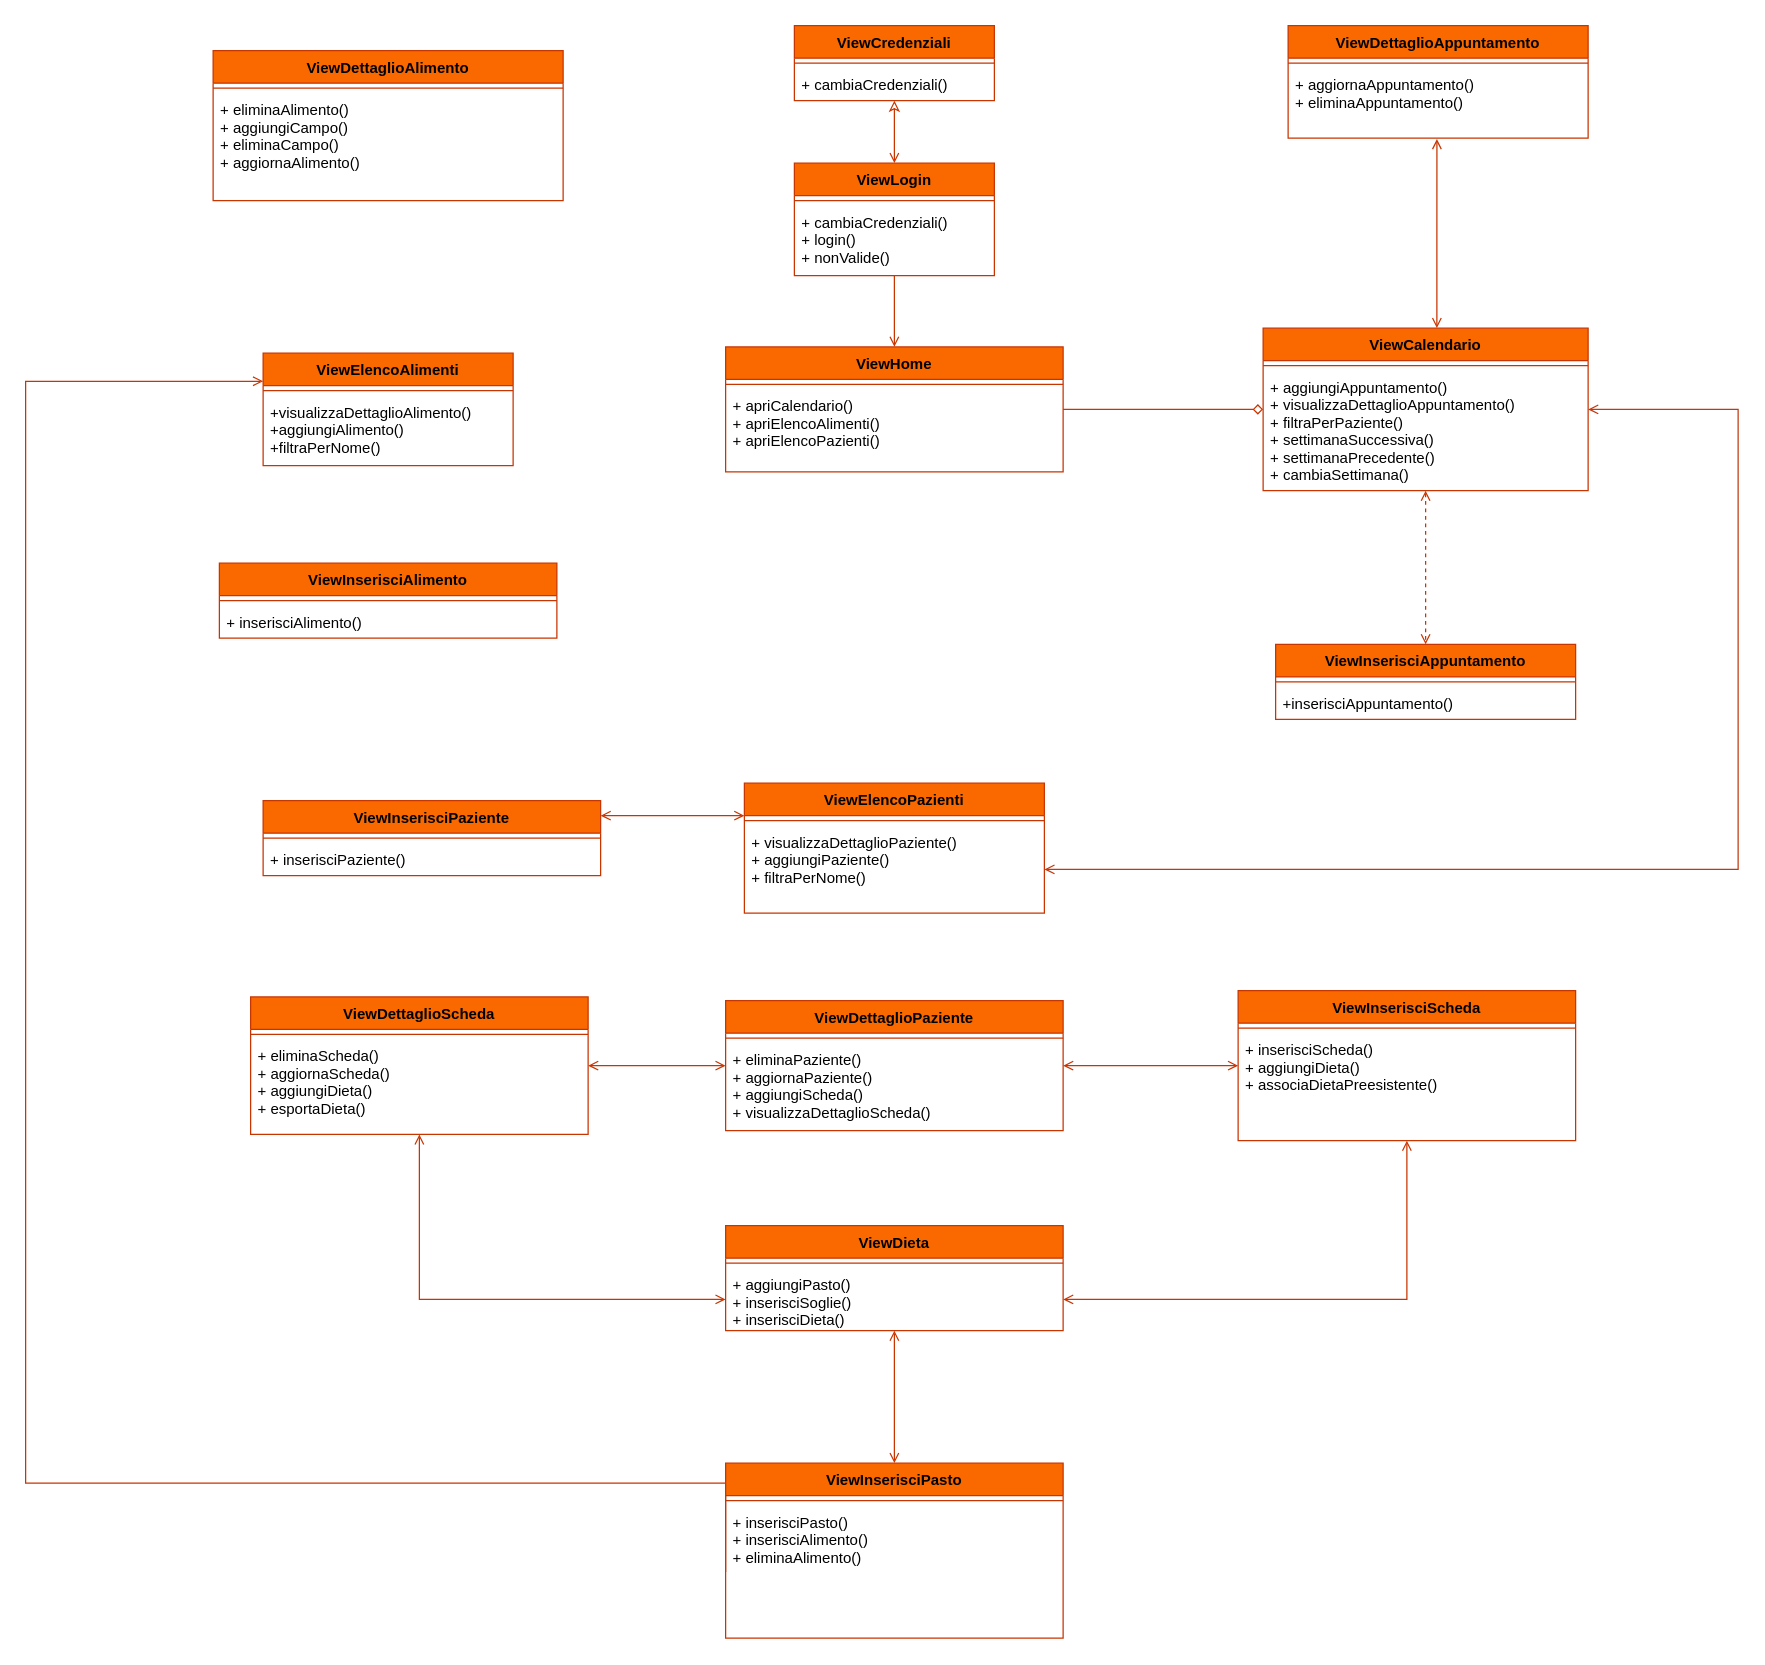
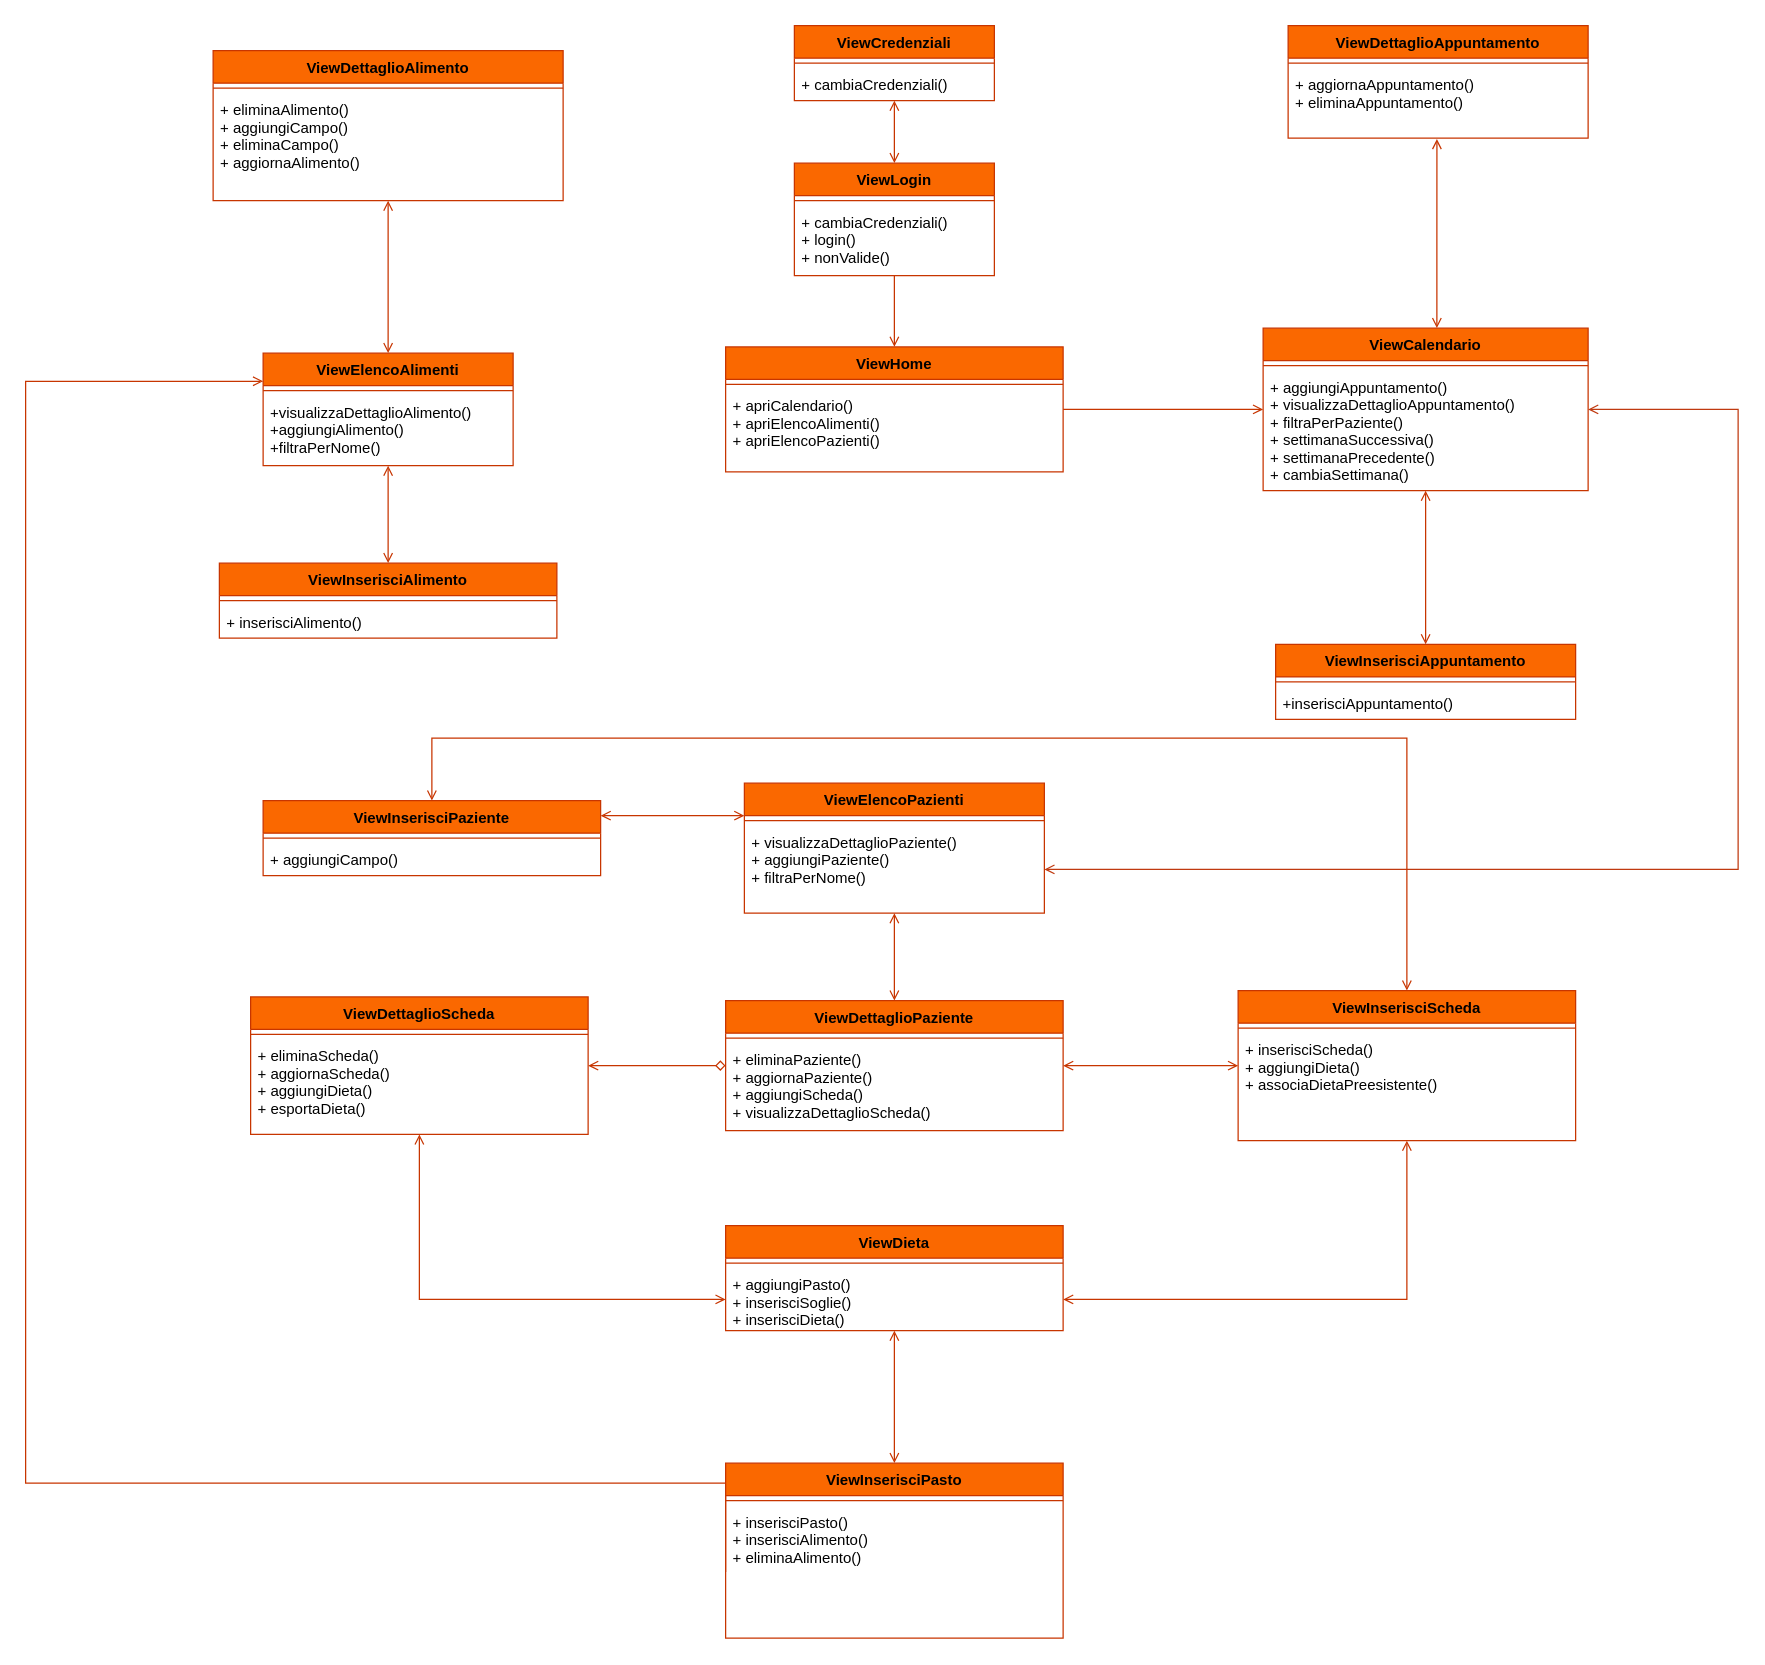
(894, 110) -> (894, 107)
none -> (388, 277)
(1252, 409) -> (1256, 409)
none -> (388, 514)
(1426, 569) -> (1426, 569)
none -> (1014, 738)
(348, 860) -> (336, 860)
none -> (894, 957)
(718, 1066) -> (715, 1066)
